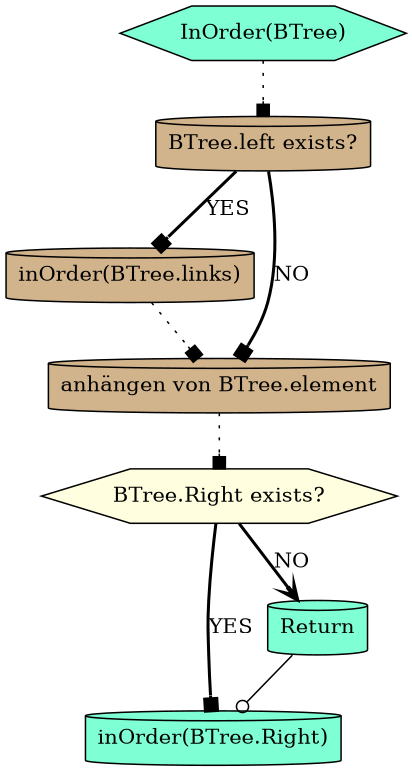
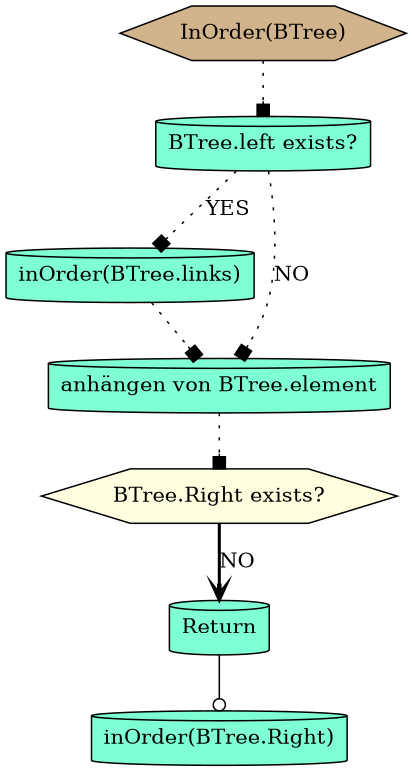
(263, 33) -> (263, 33)
(263, 144) -> (263, 144)
(202, 204) -> (202, 204)
(274, 261) -> (274, 261)
(130, 275) -> (130, 275)
(219, 386) -> (219, 386)
(208, 609) -> none
